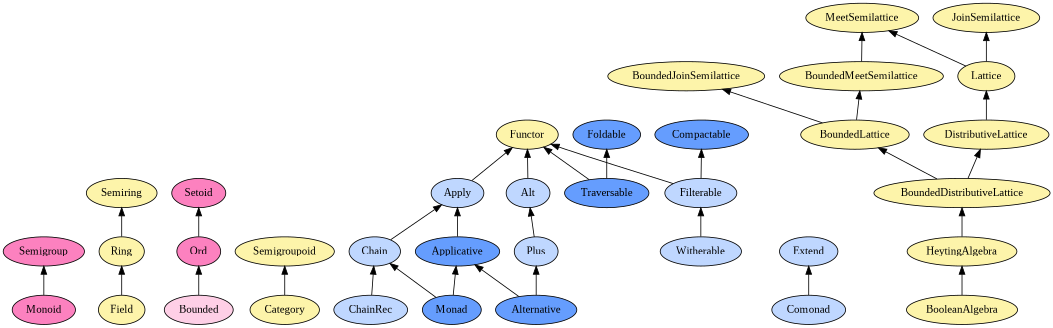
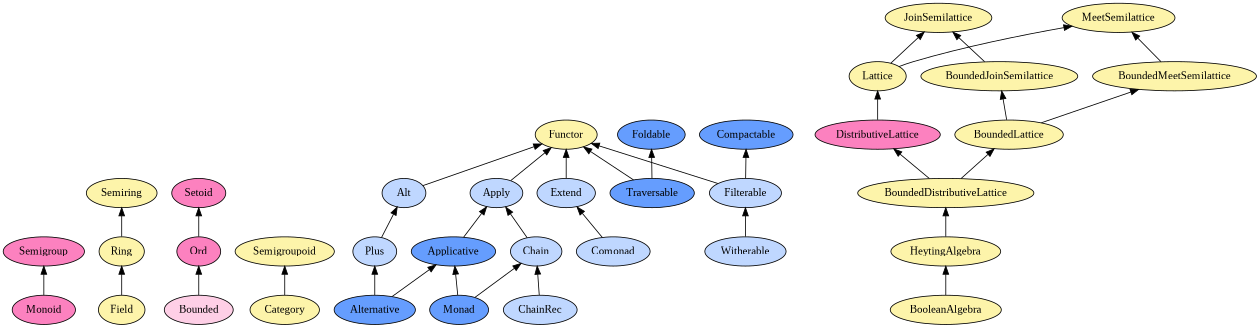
none -> (974, 52)
(986, 135) -> (878, 135)
none -> (566, 168)
